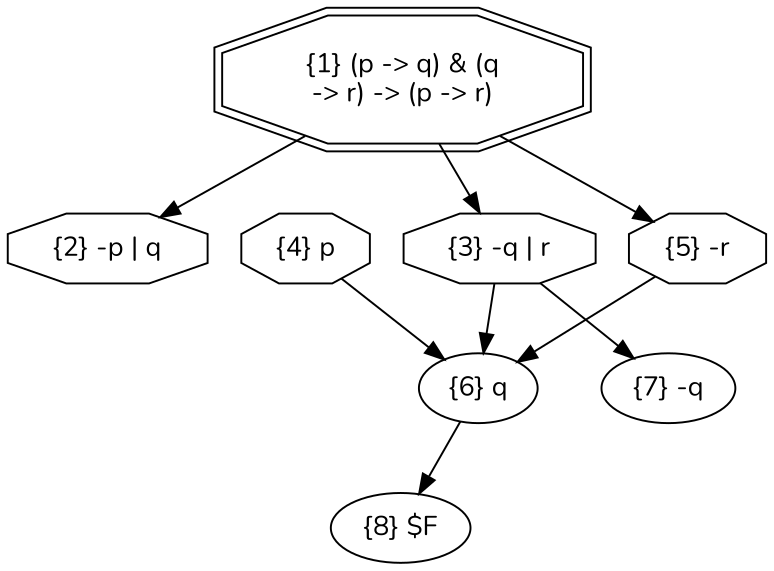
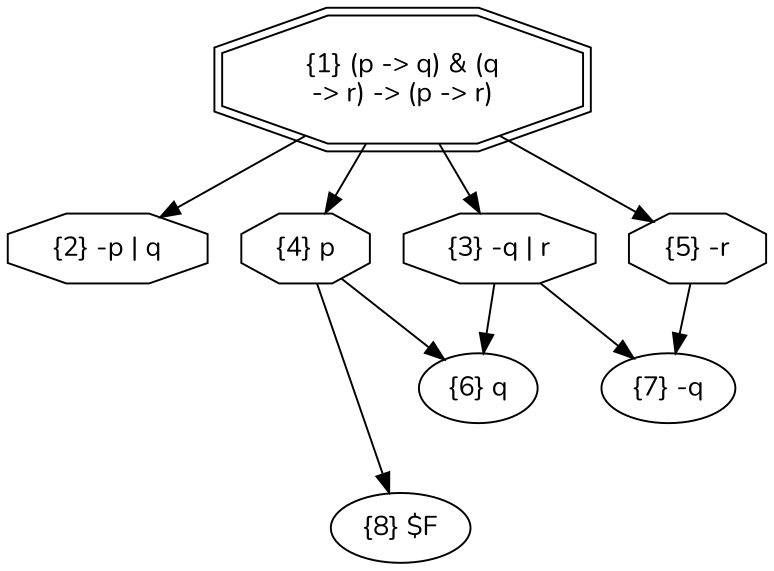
none -> (351, 170)
(598, 312) -> (685, 309)
(445, 449) -> (350, 379)
